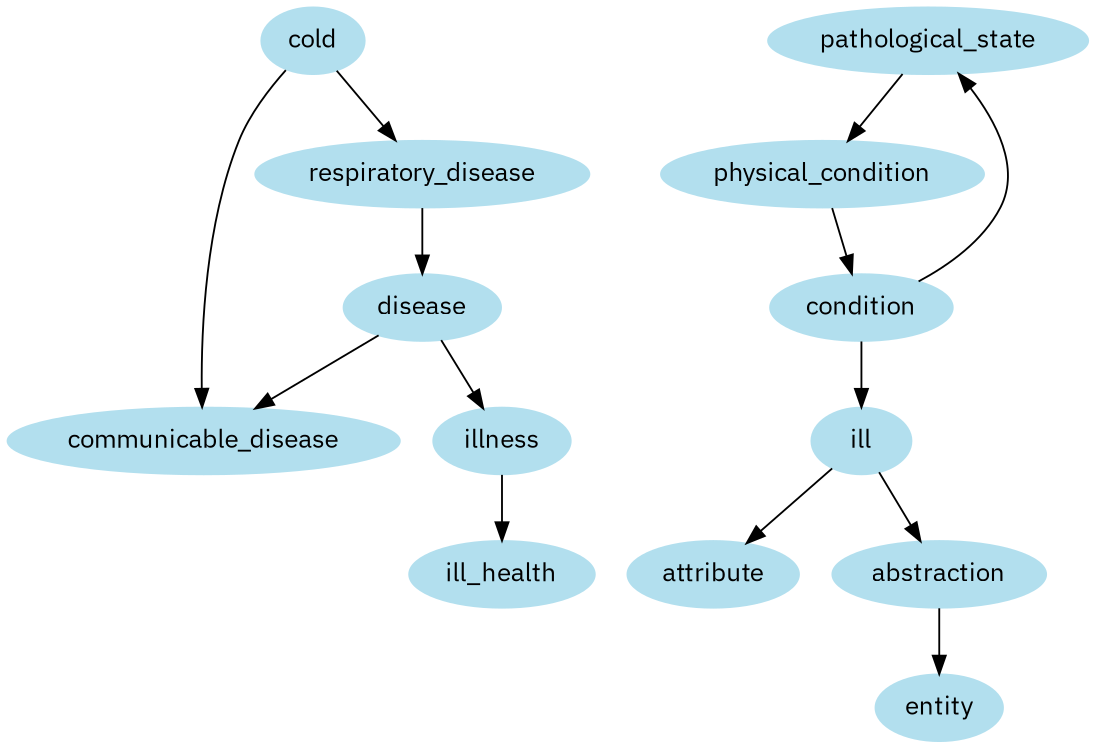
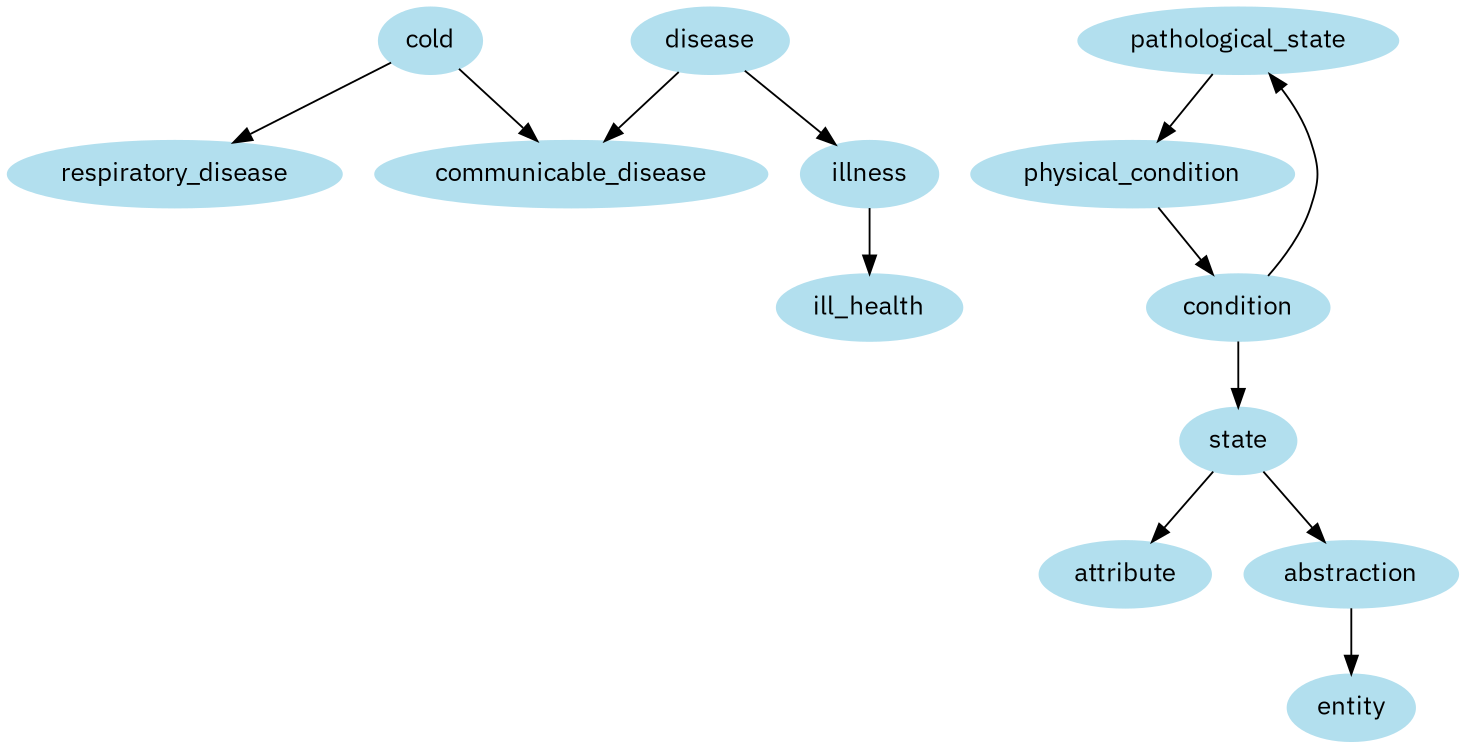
(422, 232) -> none
(861, 441) -> (1238, 441)
